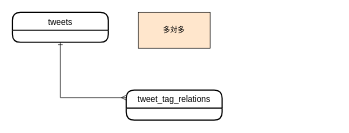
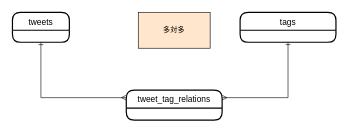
(60, 27) -> (41, 27)
none -> (288, 27)
none -> (257, 98)
